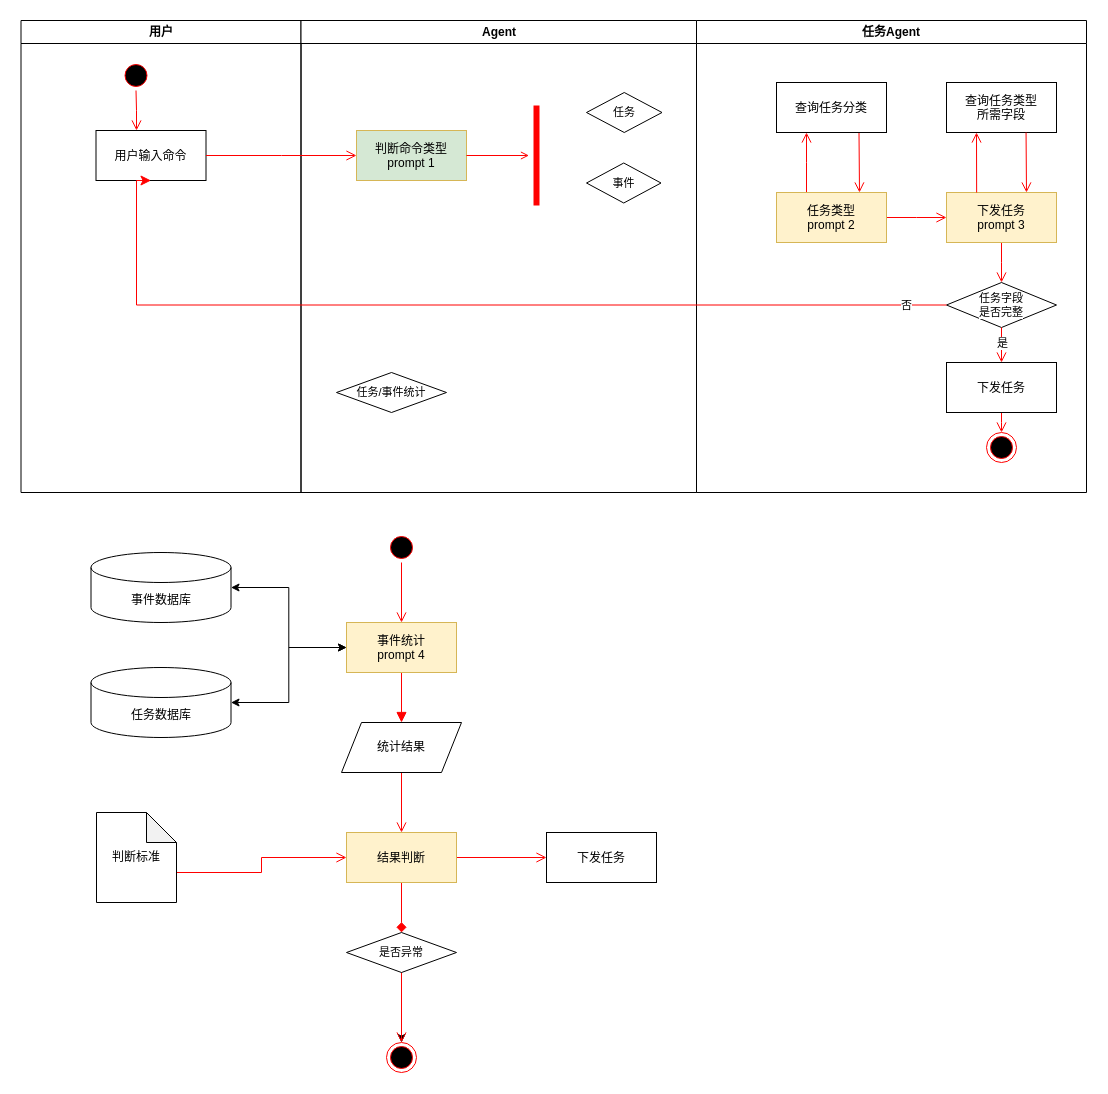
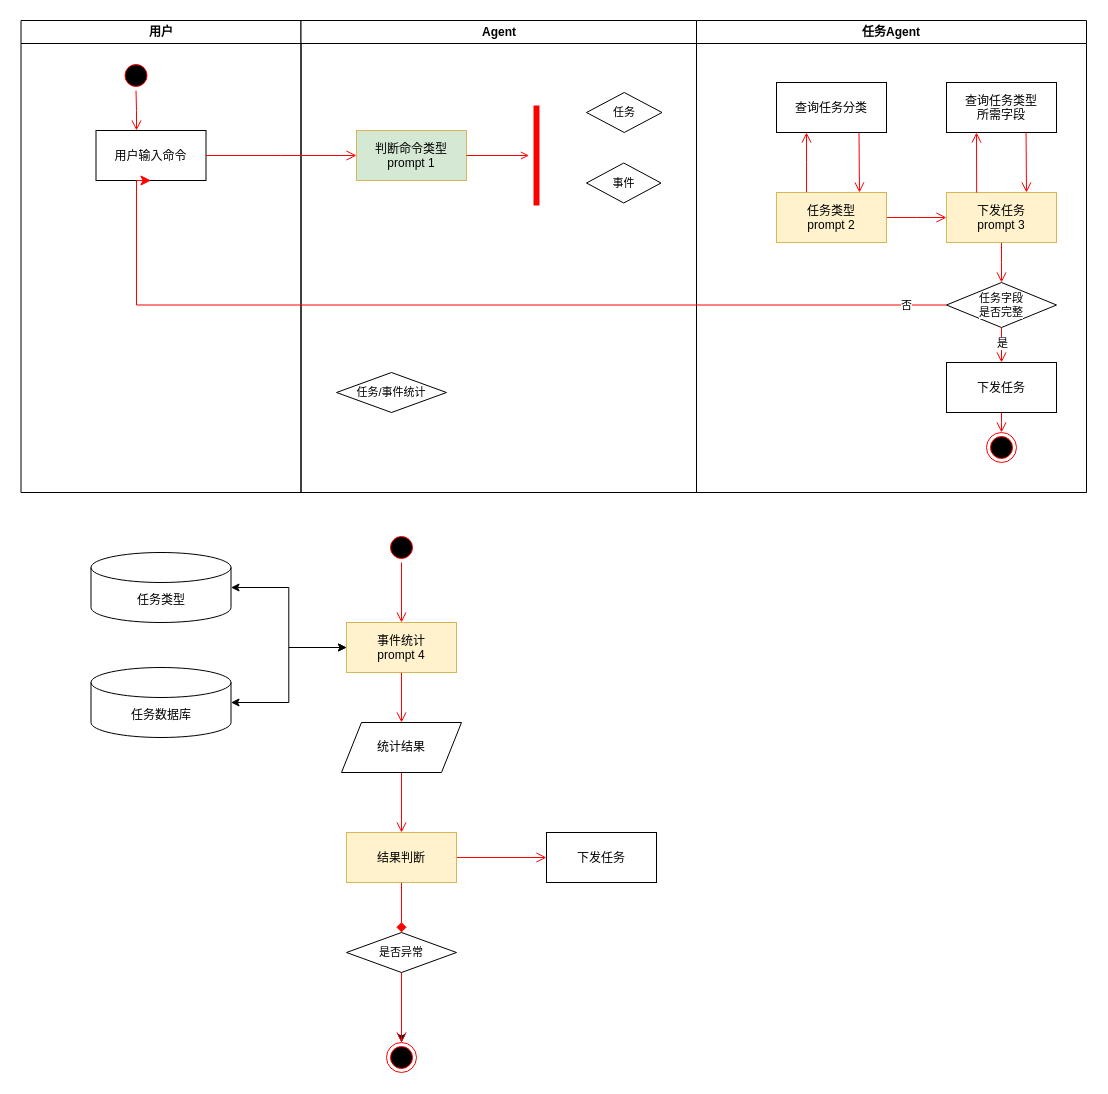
(162, 601) -> (162, 601)
(402, 711) -> (402, 714)
(137, 858) -> none
(262, 867) -> none
